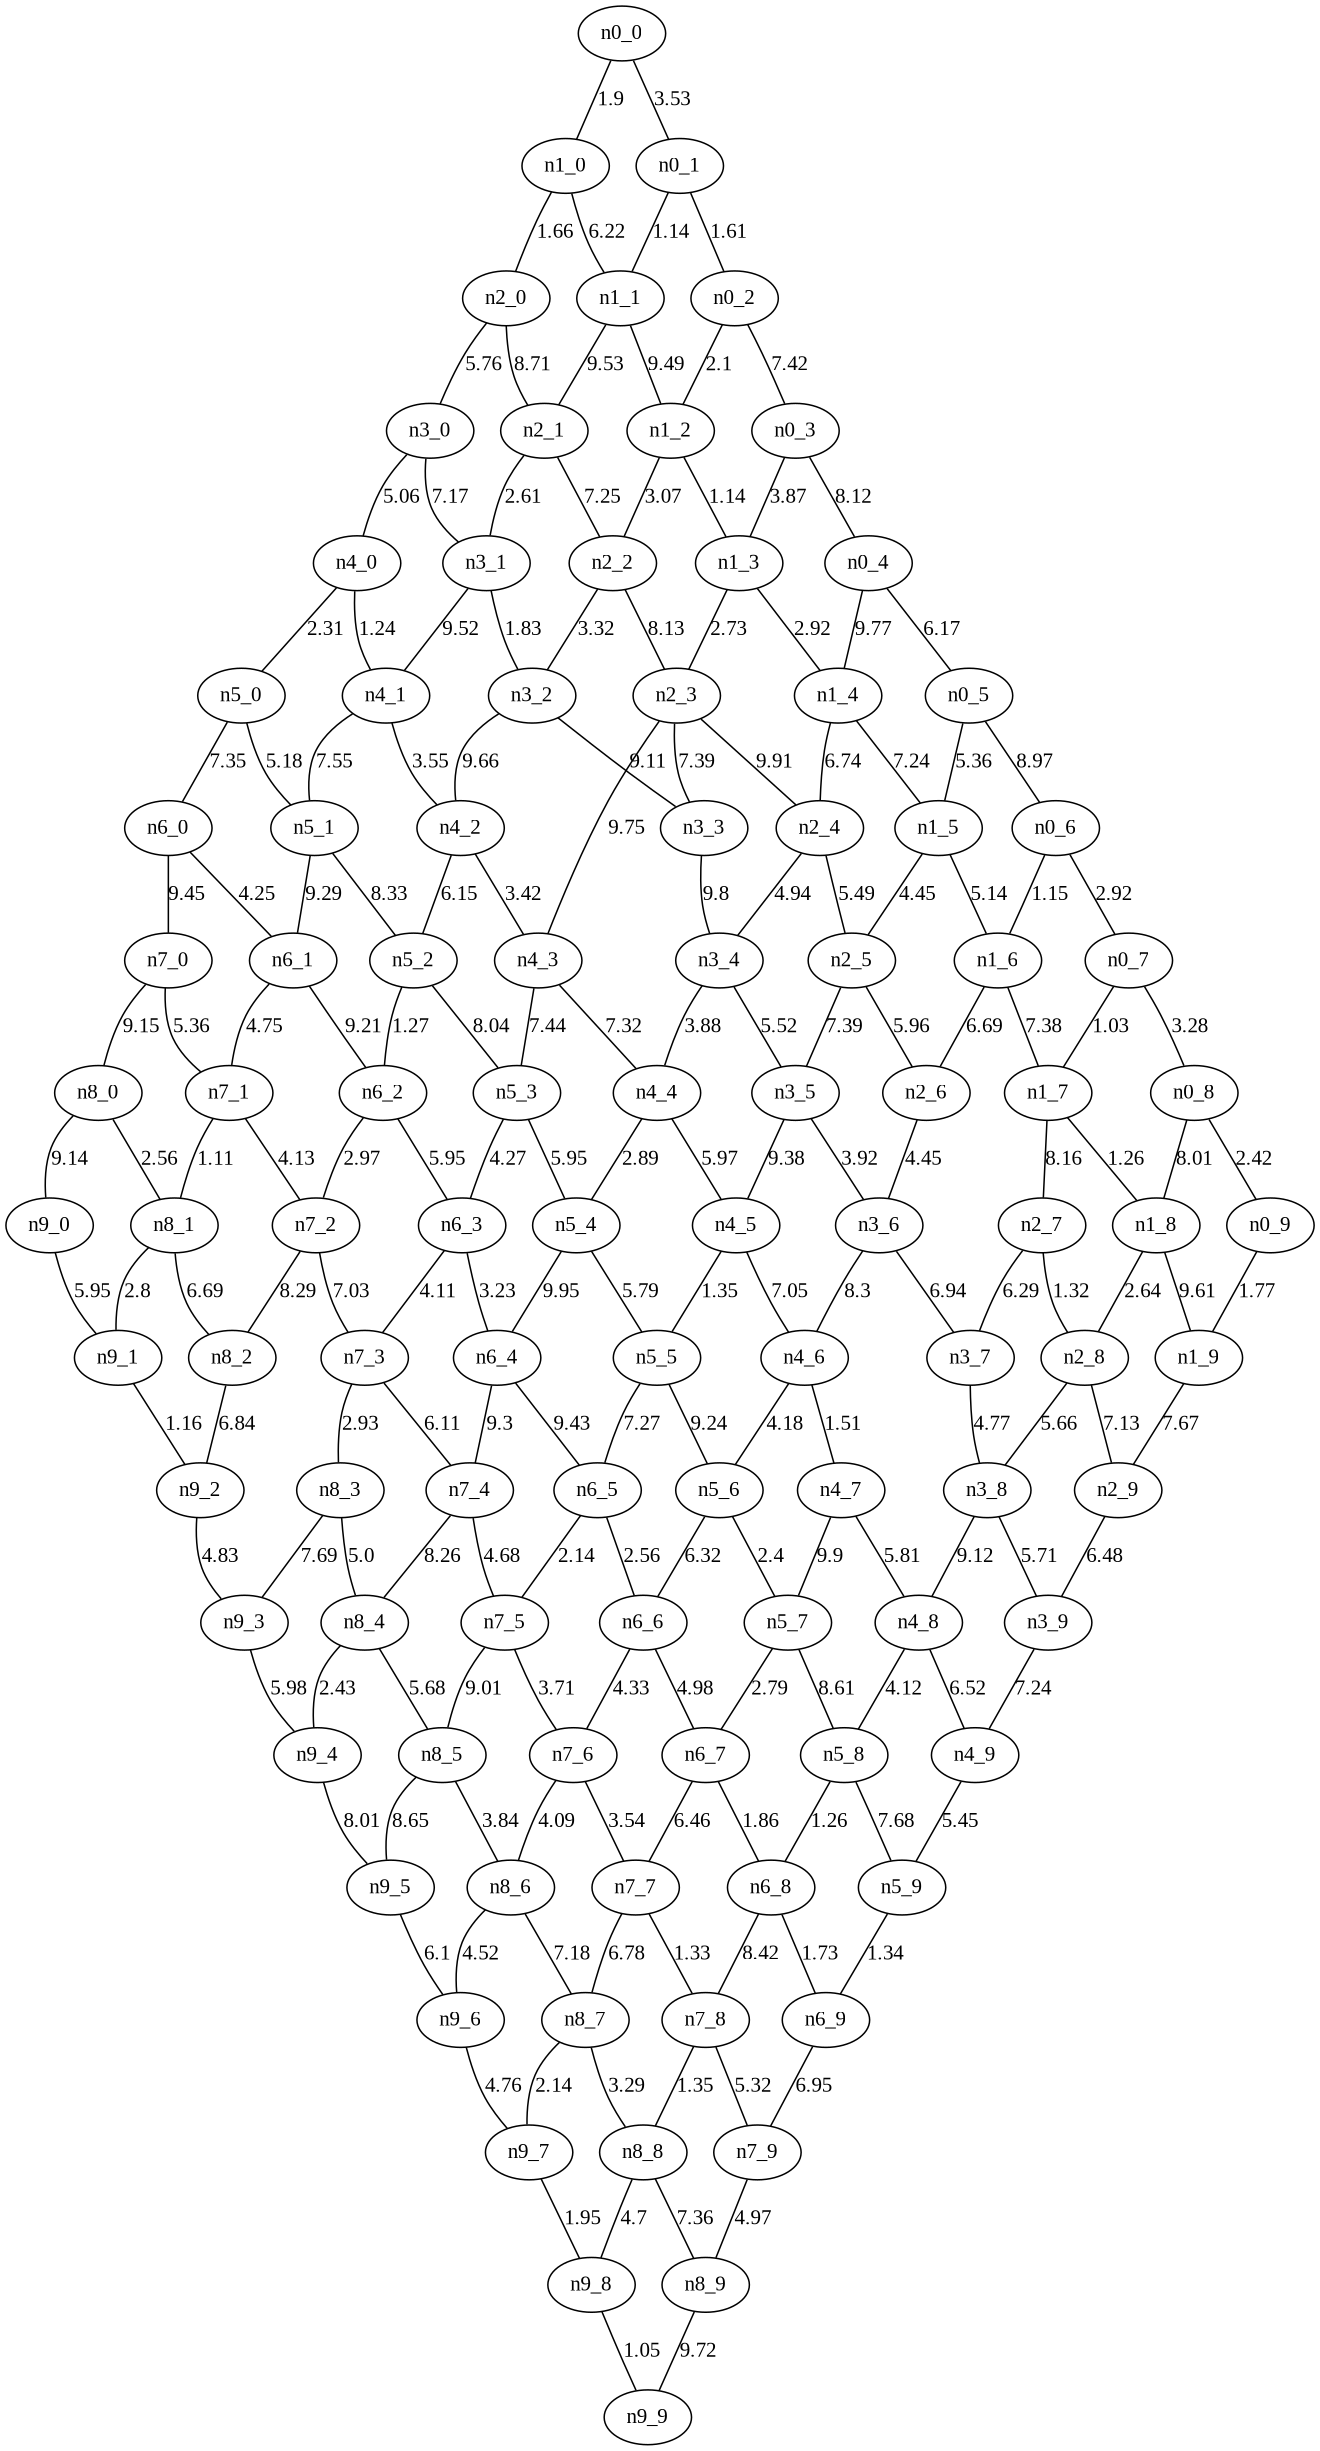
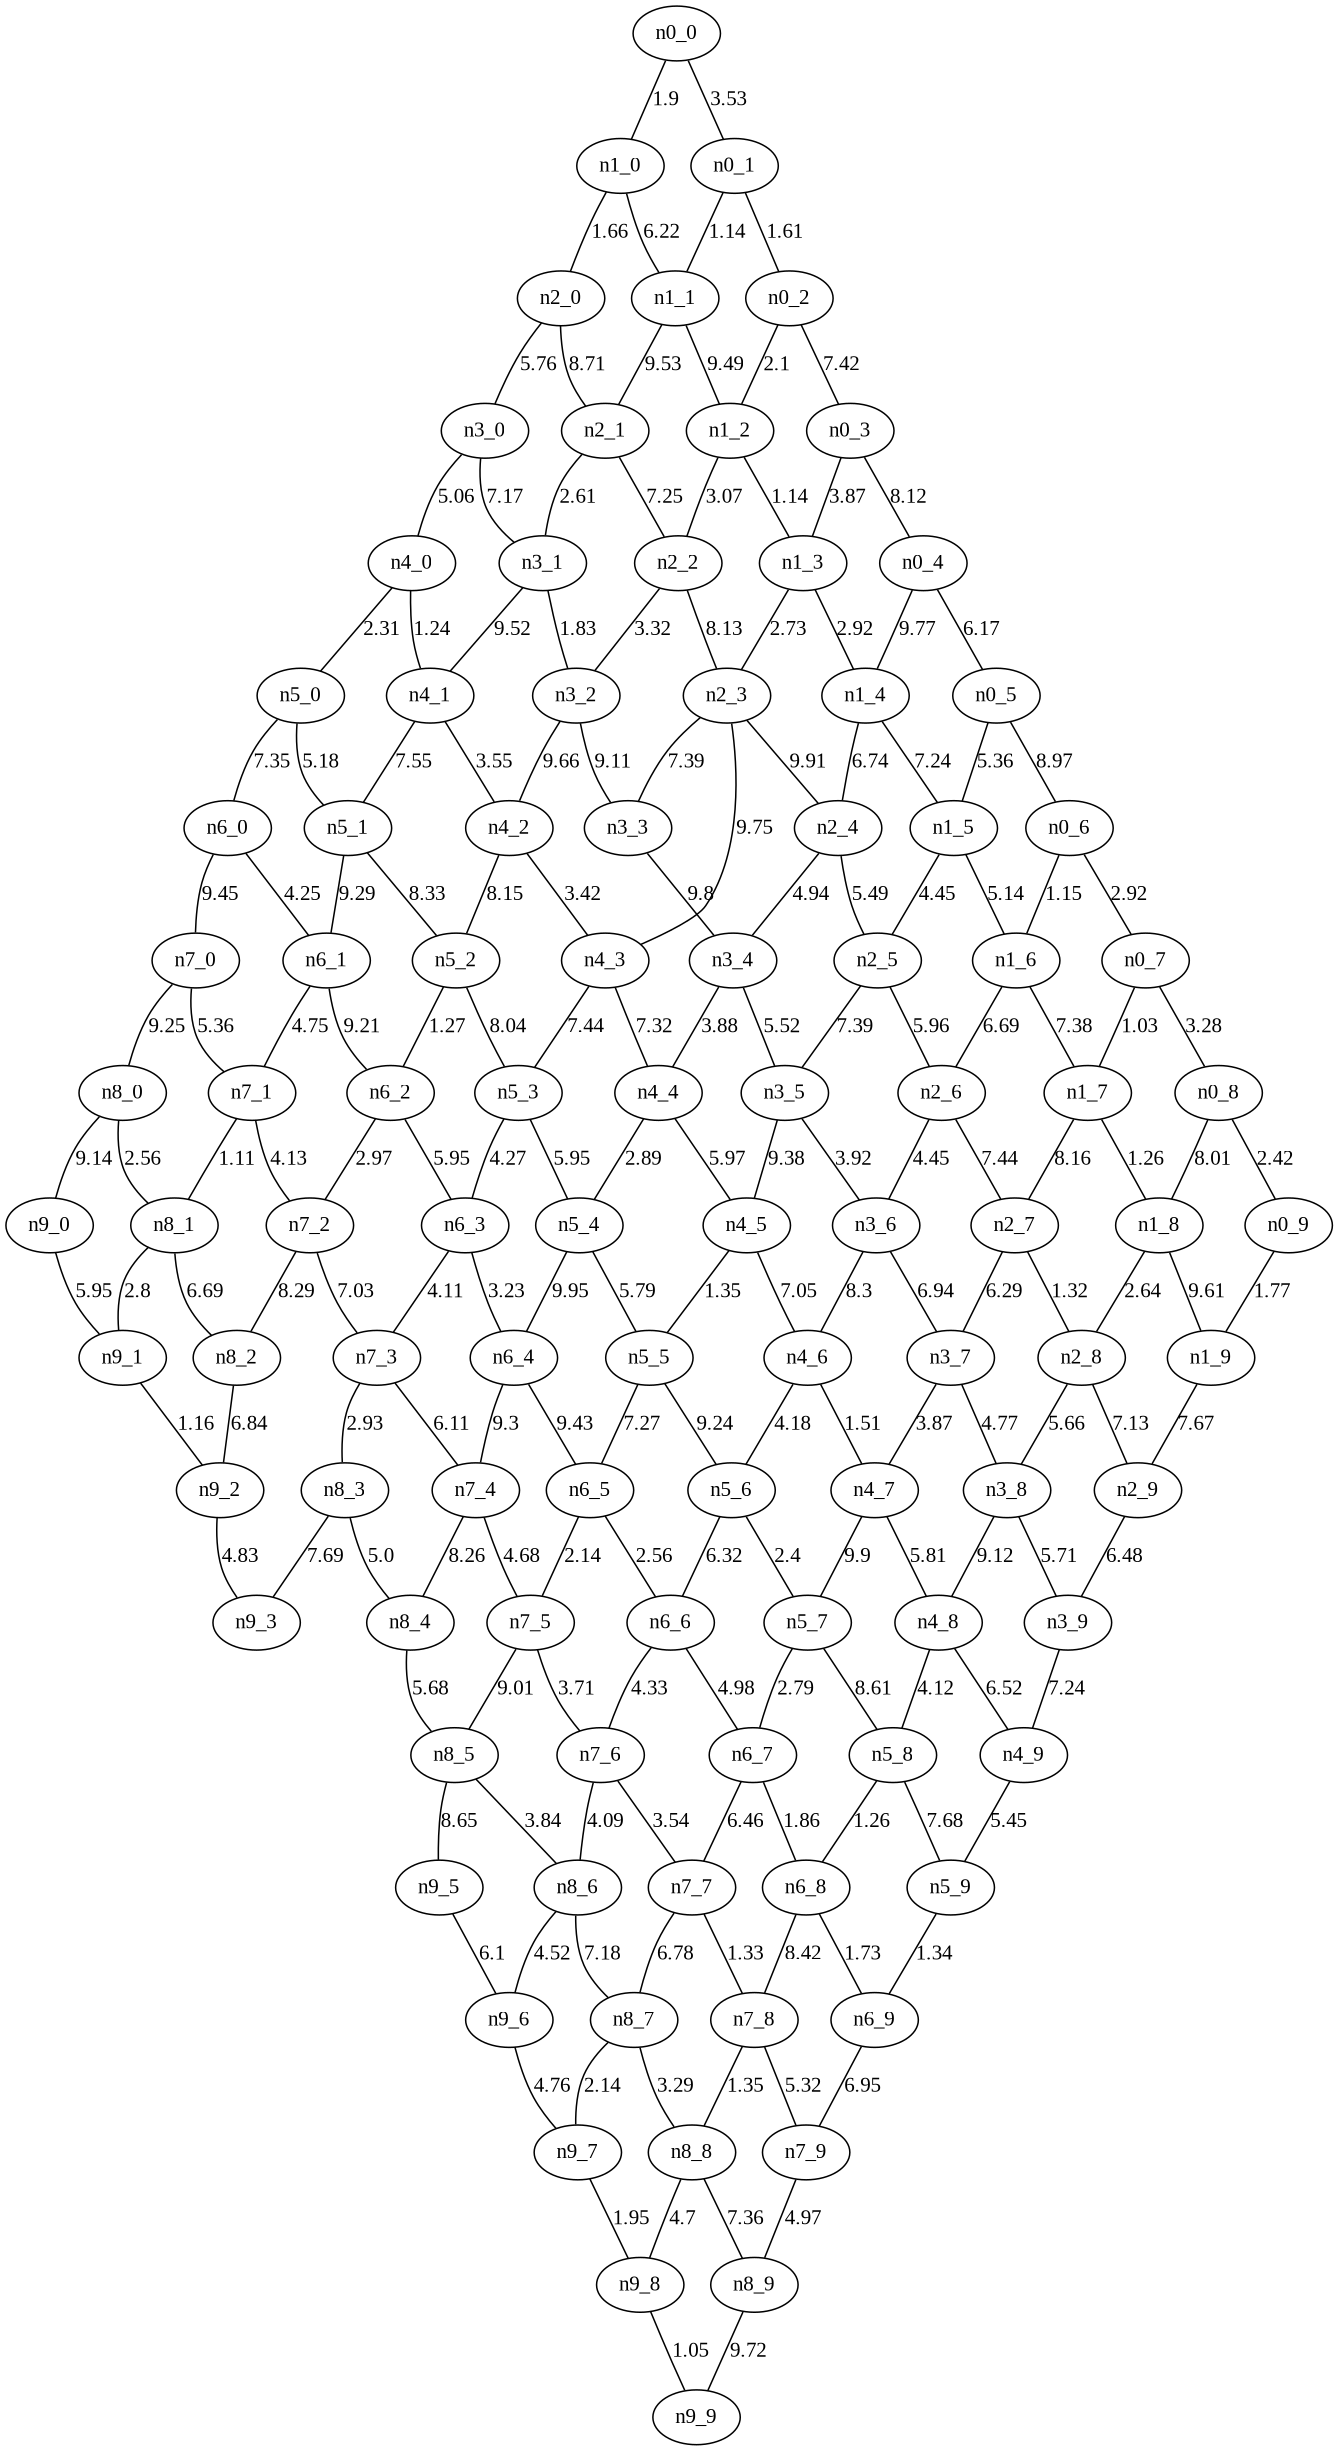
(460, 894) -> (506, 894)
(142, 1027) -> (168, 1027)
none -> (978, 1159)
none -> (913, 1424)
(318, 1755) -> none
